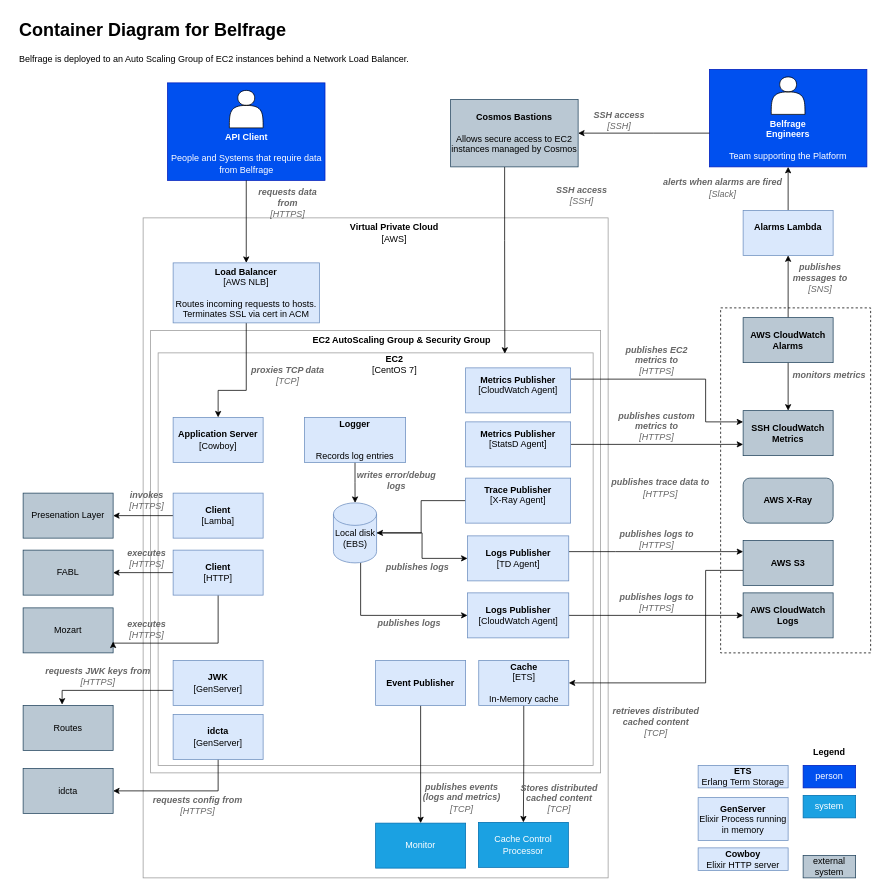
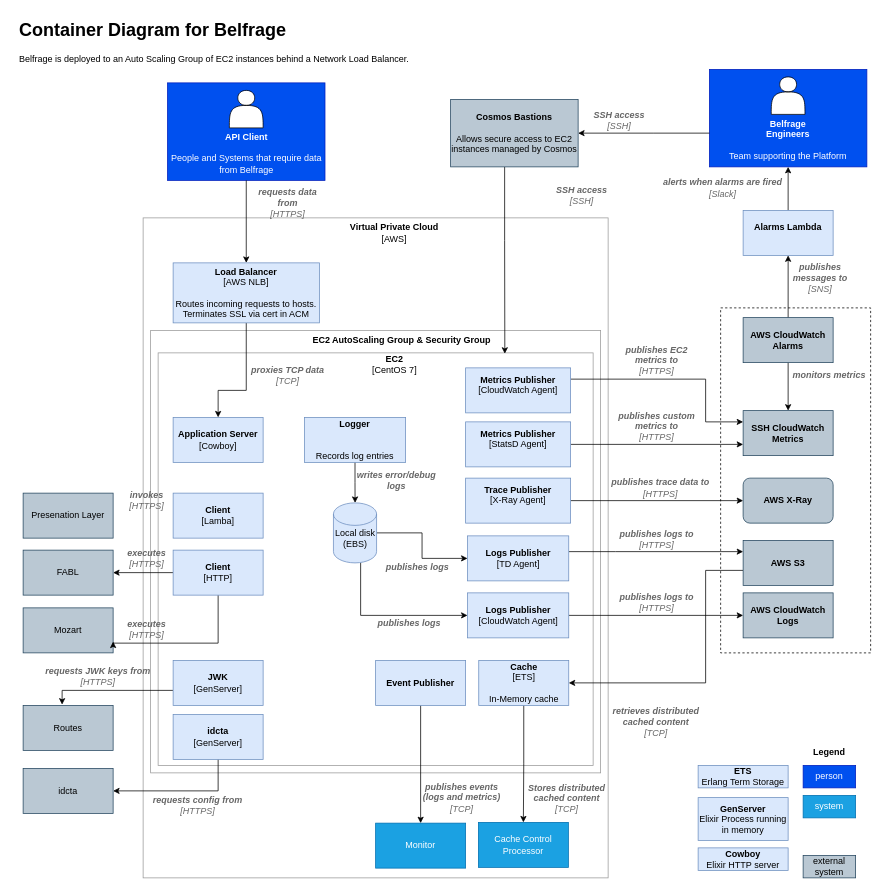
(429, 501) -> (654, 501)
(146, 516) -> none
(559, 798) -> (567, 798)
